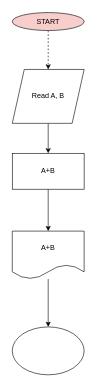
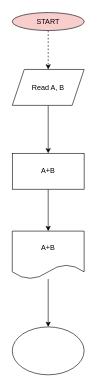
(48, 96) -> (48, 87)
